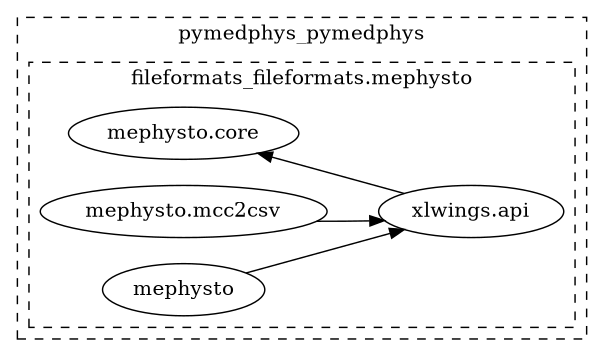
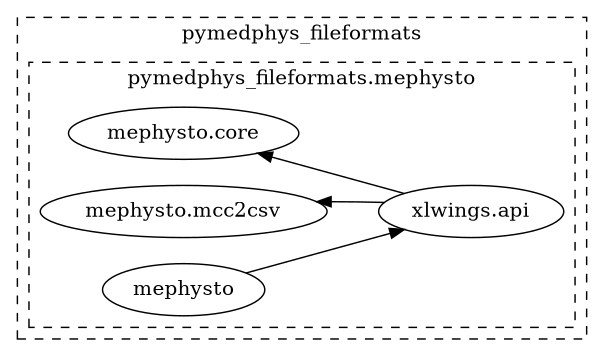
(302, 34) -> (302, 34)
(302, 79) -> (302, 79)
(343, 221) -> (358, 202)
